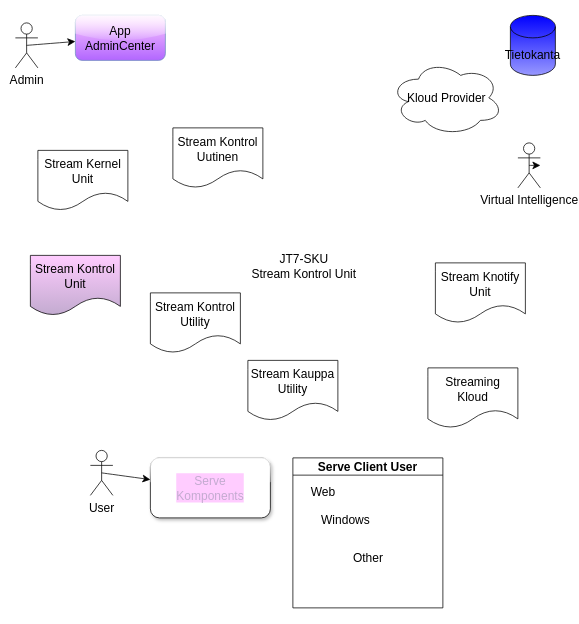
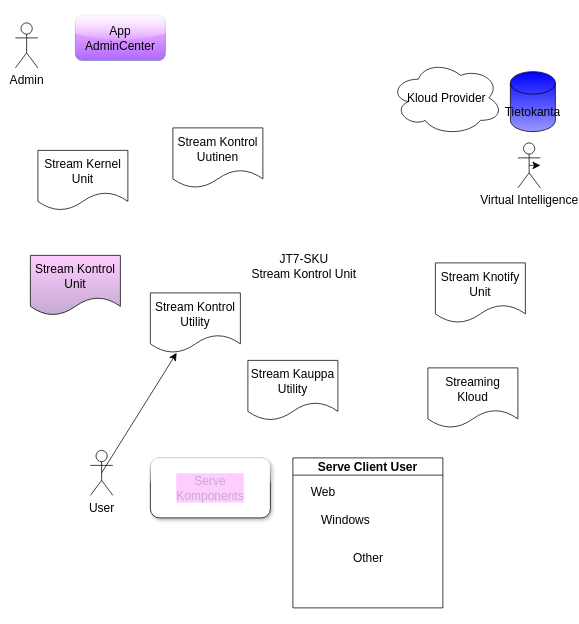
(50, 44) -> none
(533, 45) -> (533, 102)
(125, 476) -> (138, 414)
